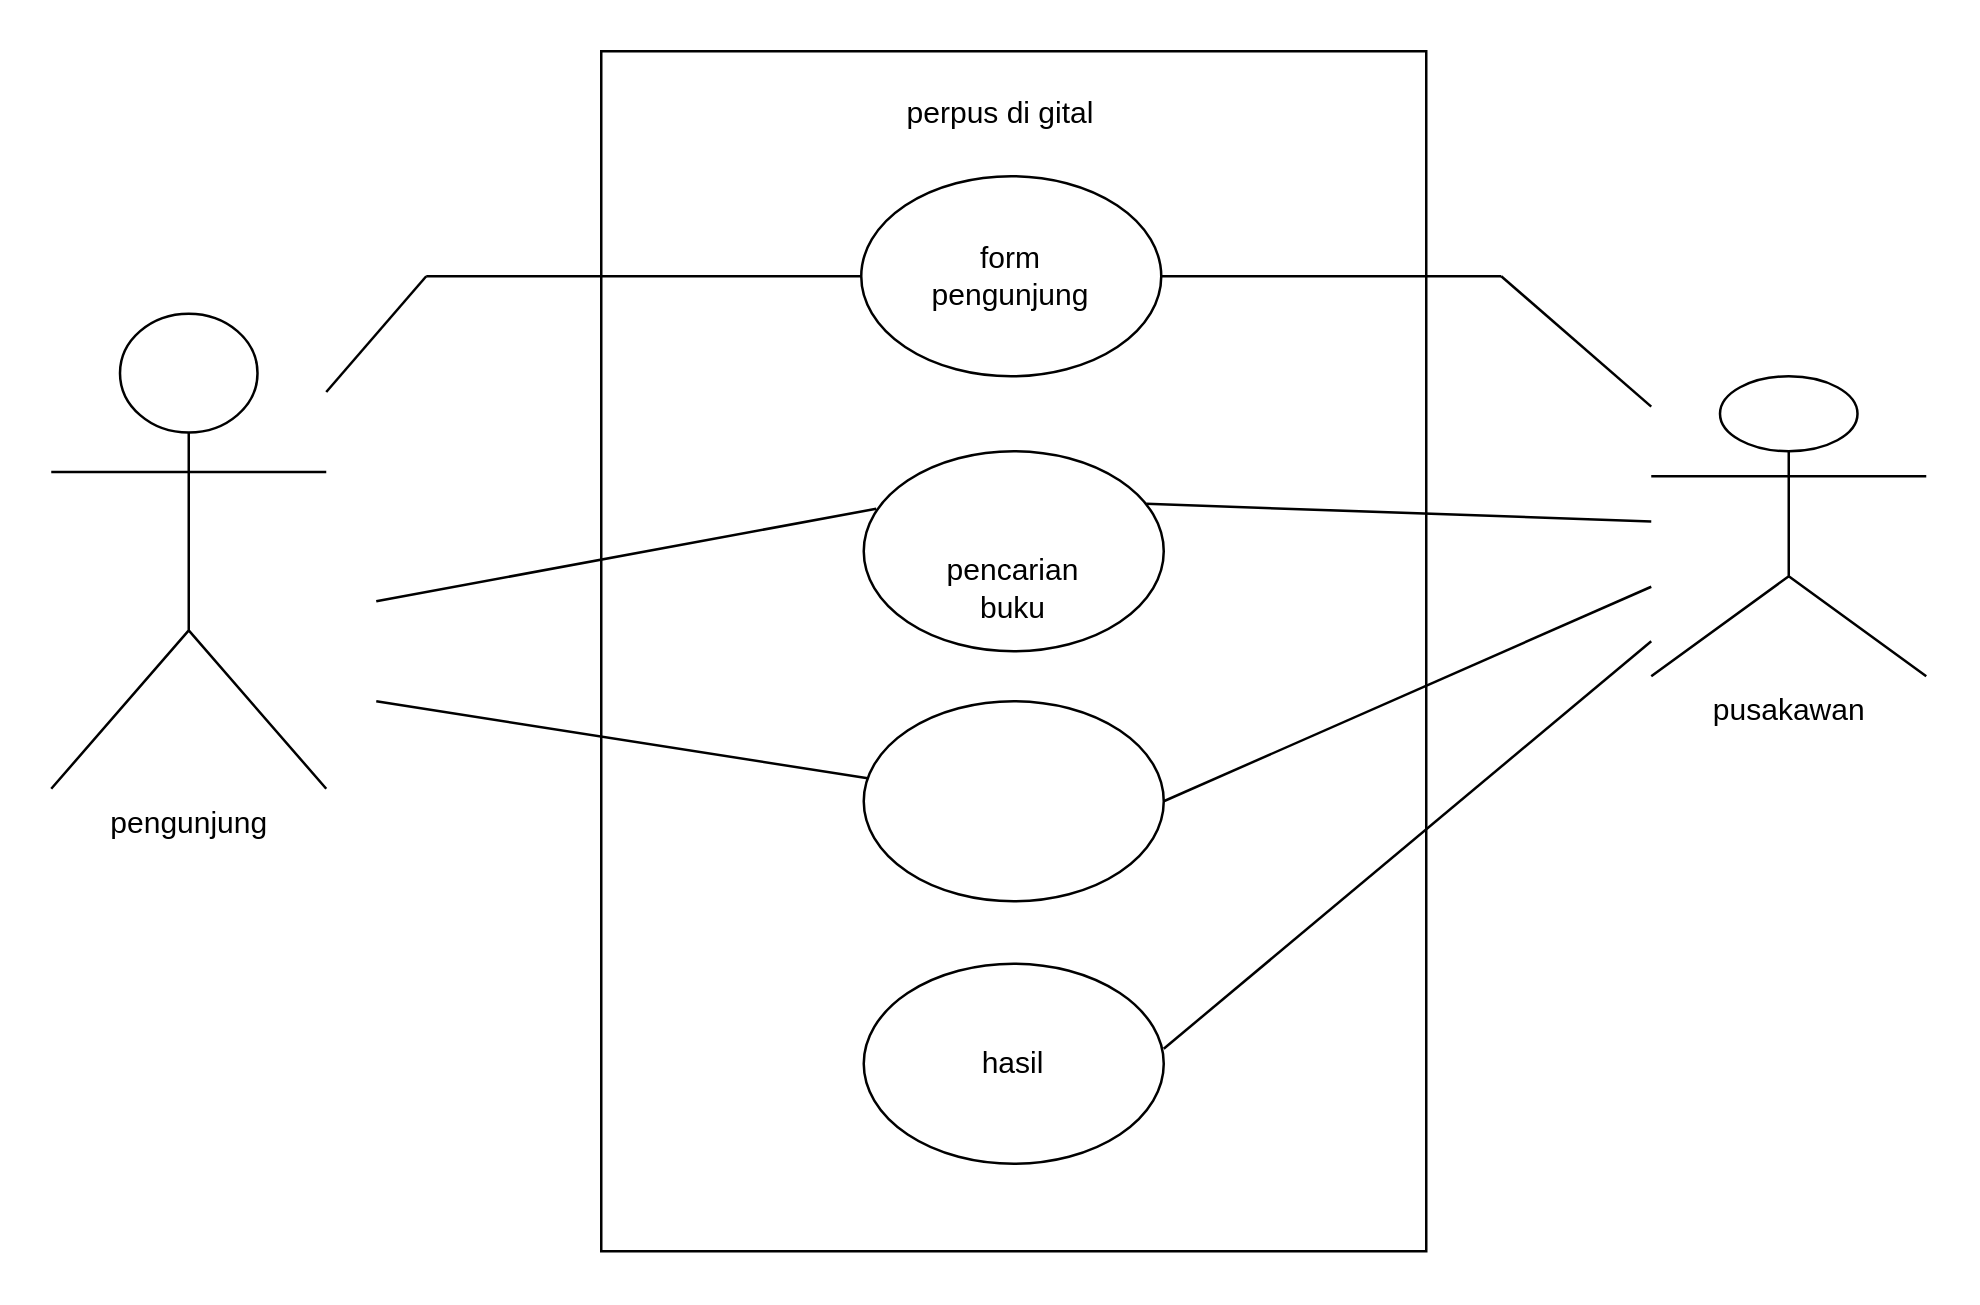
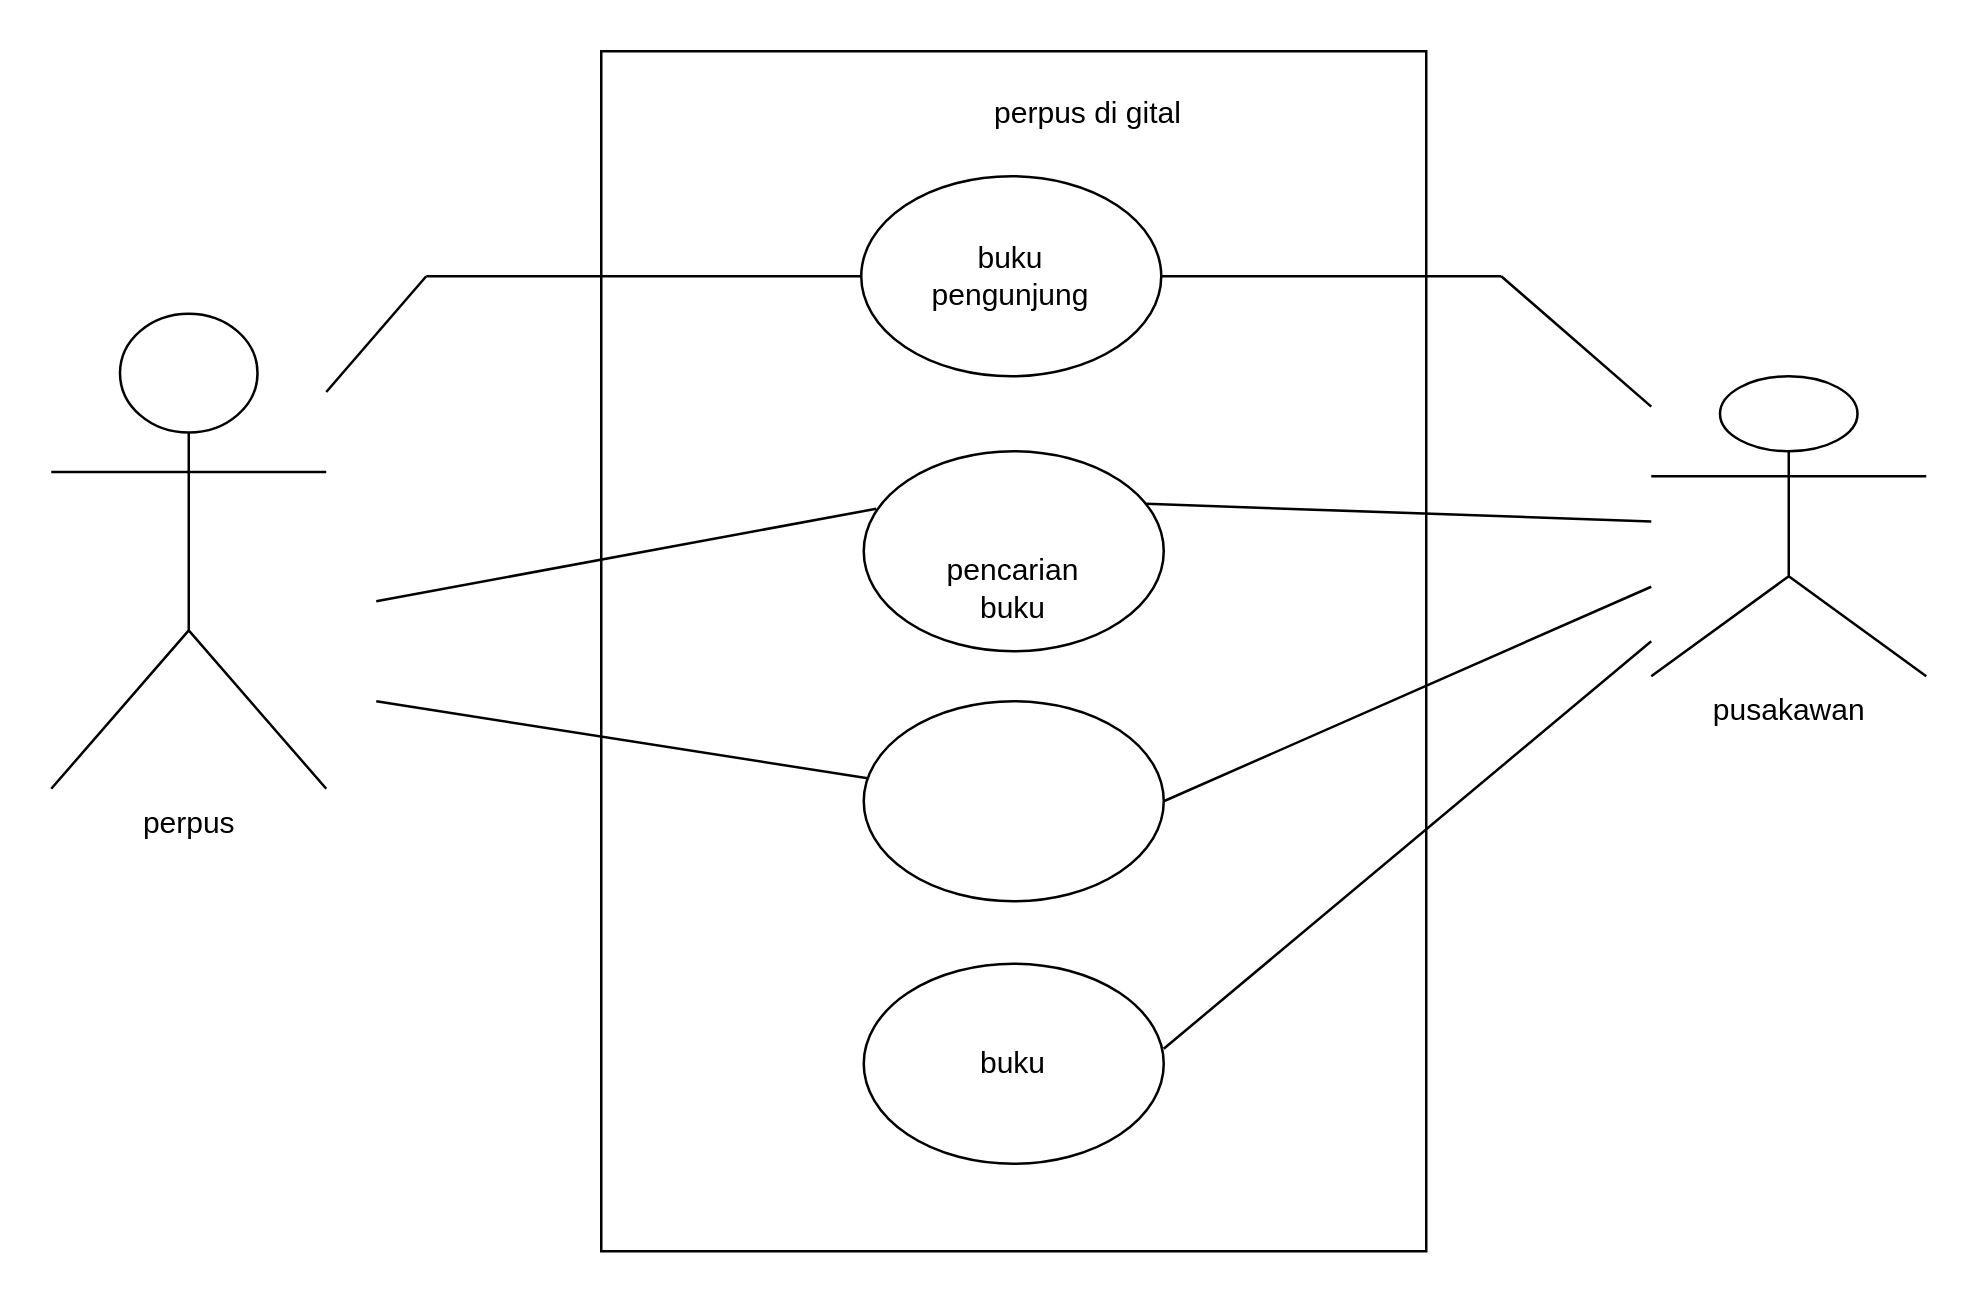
(1001, 114) -> (1089, 114)
(1011, 276) -> (1011, 276)
(190, 824) -> (190, 824)
(1014, 1064) -> (1014, 1064)
